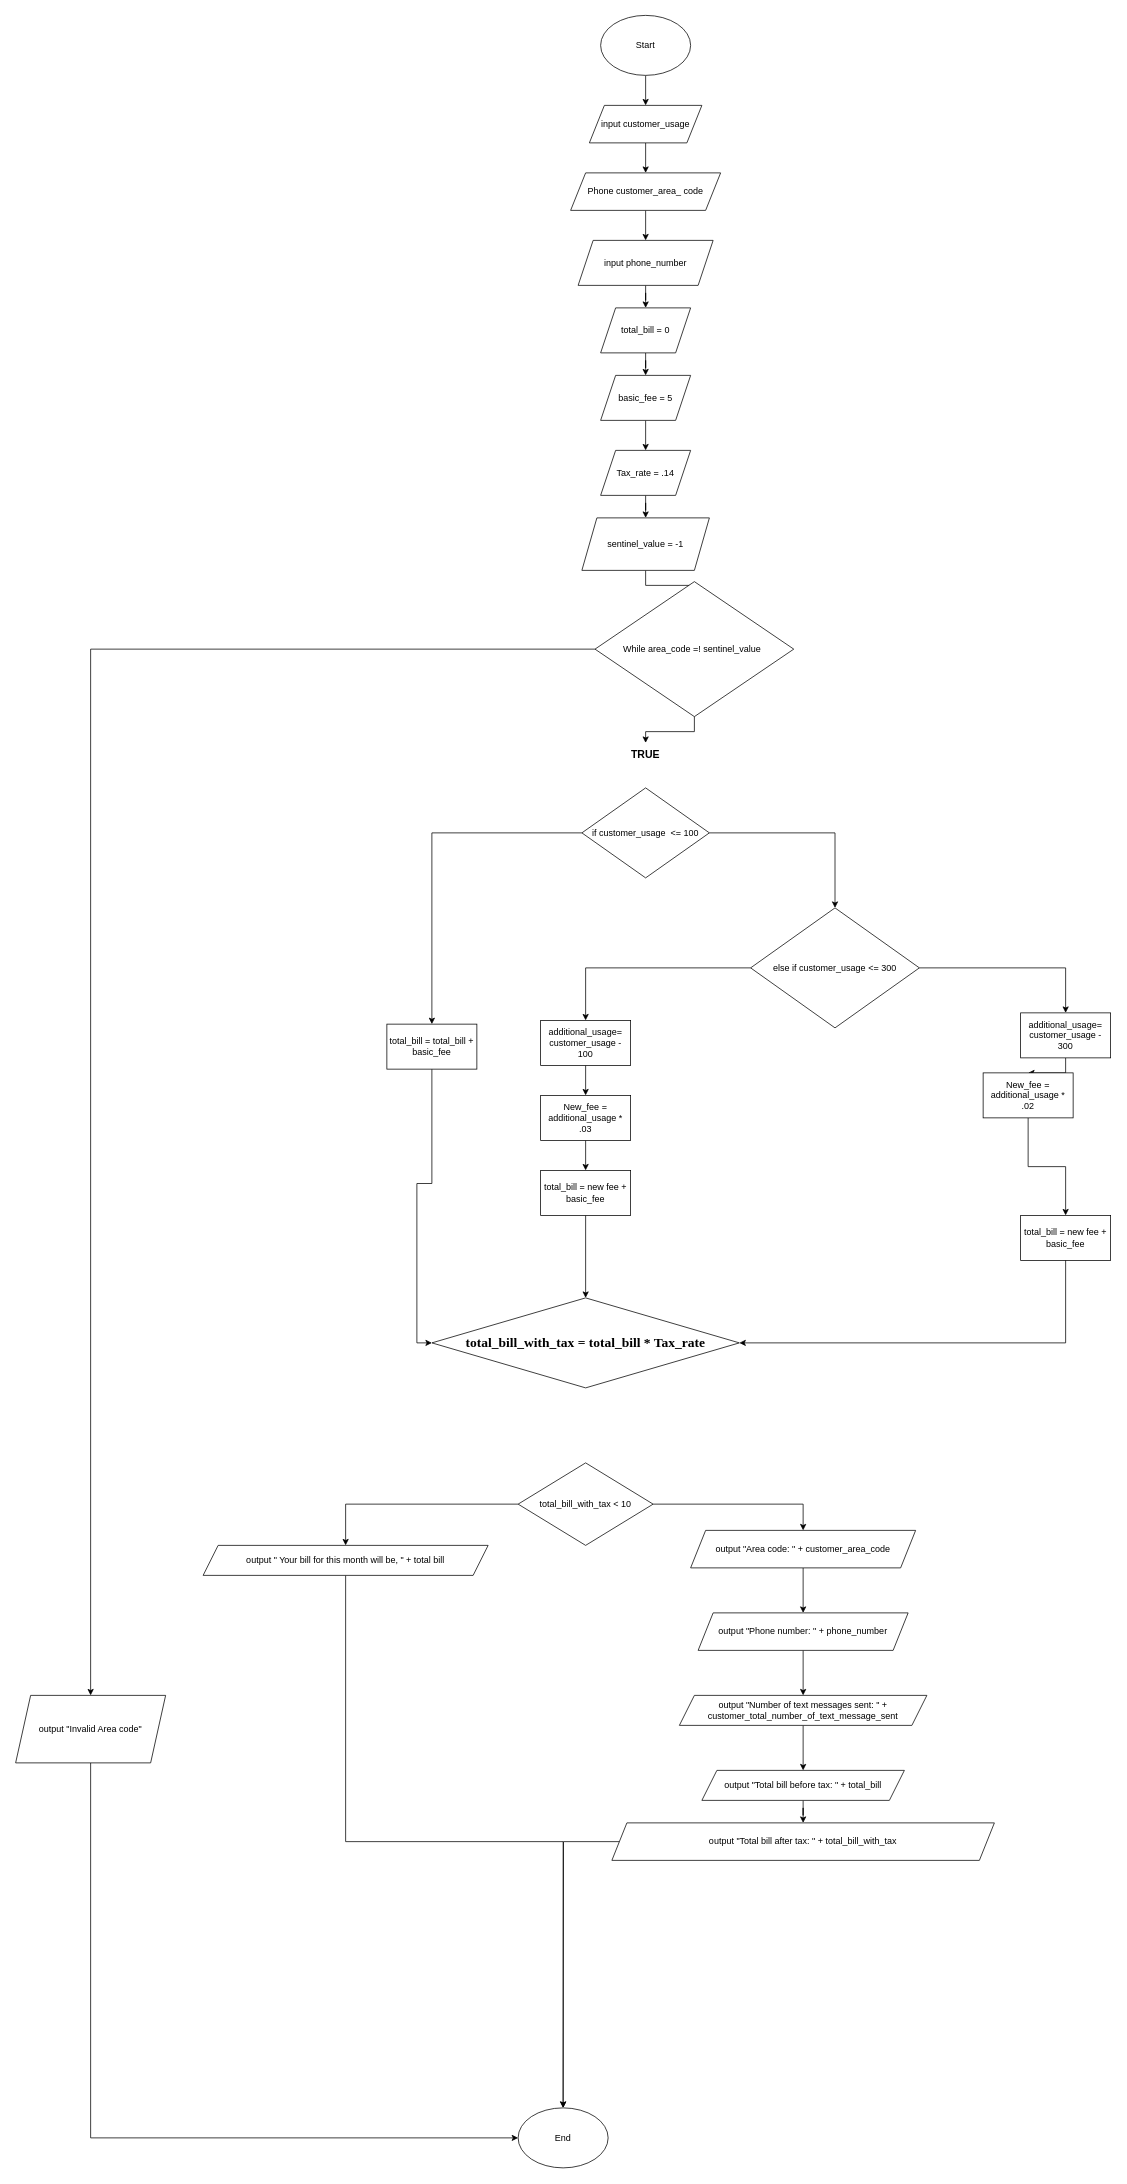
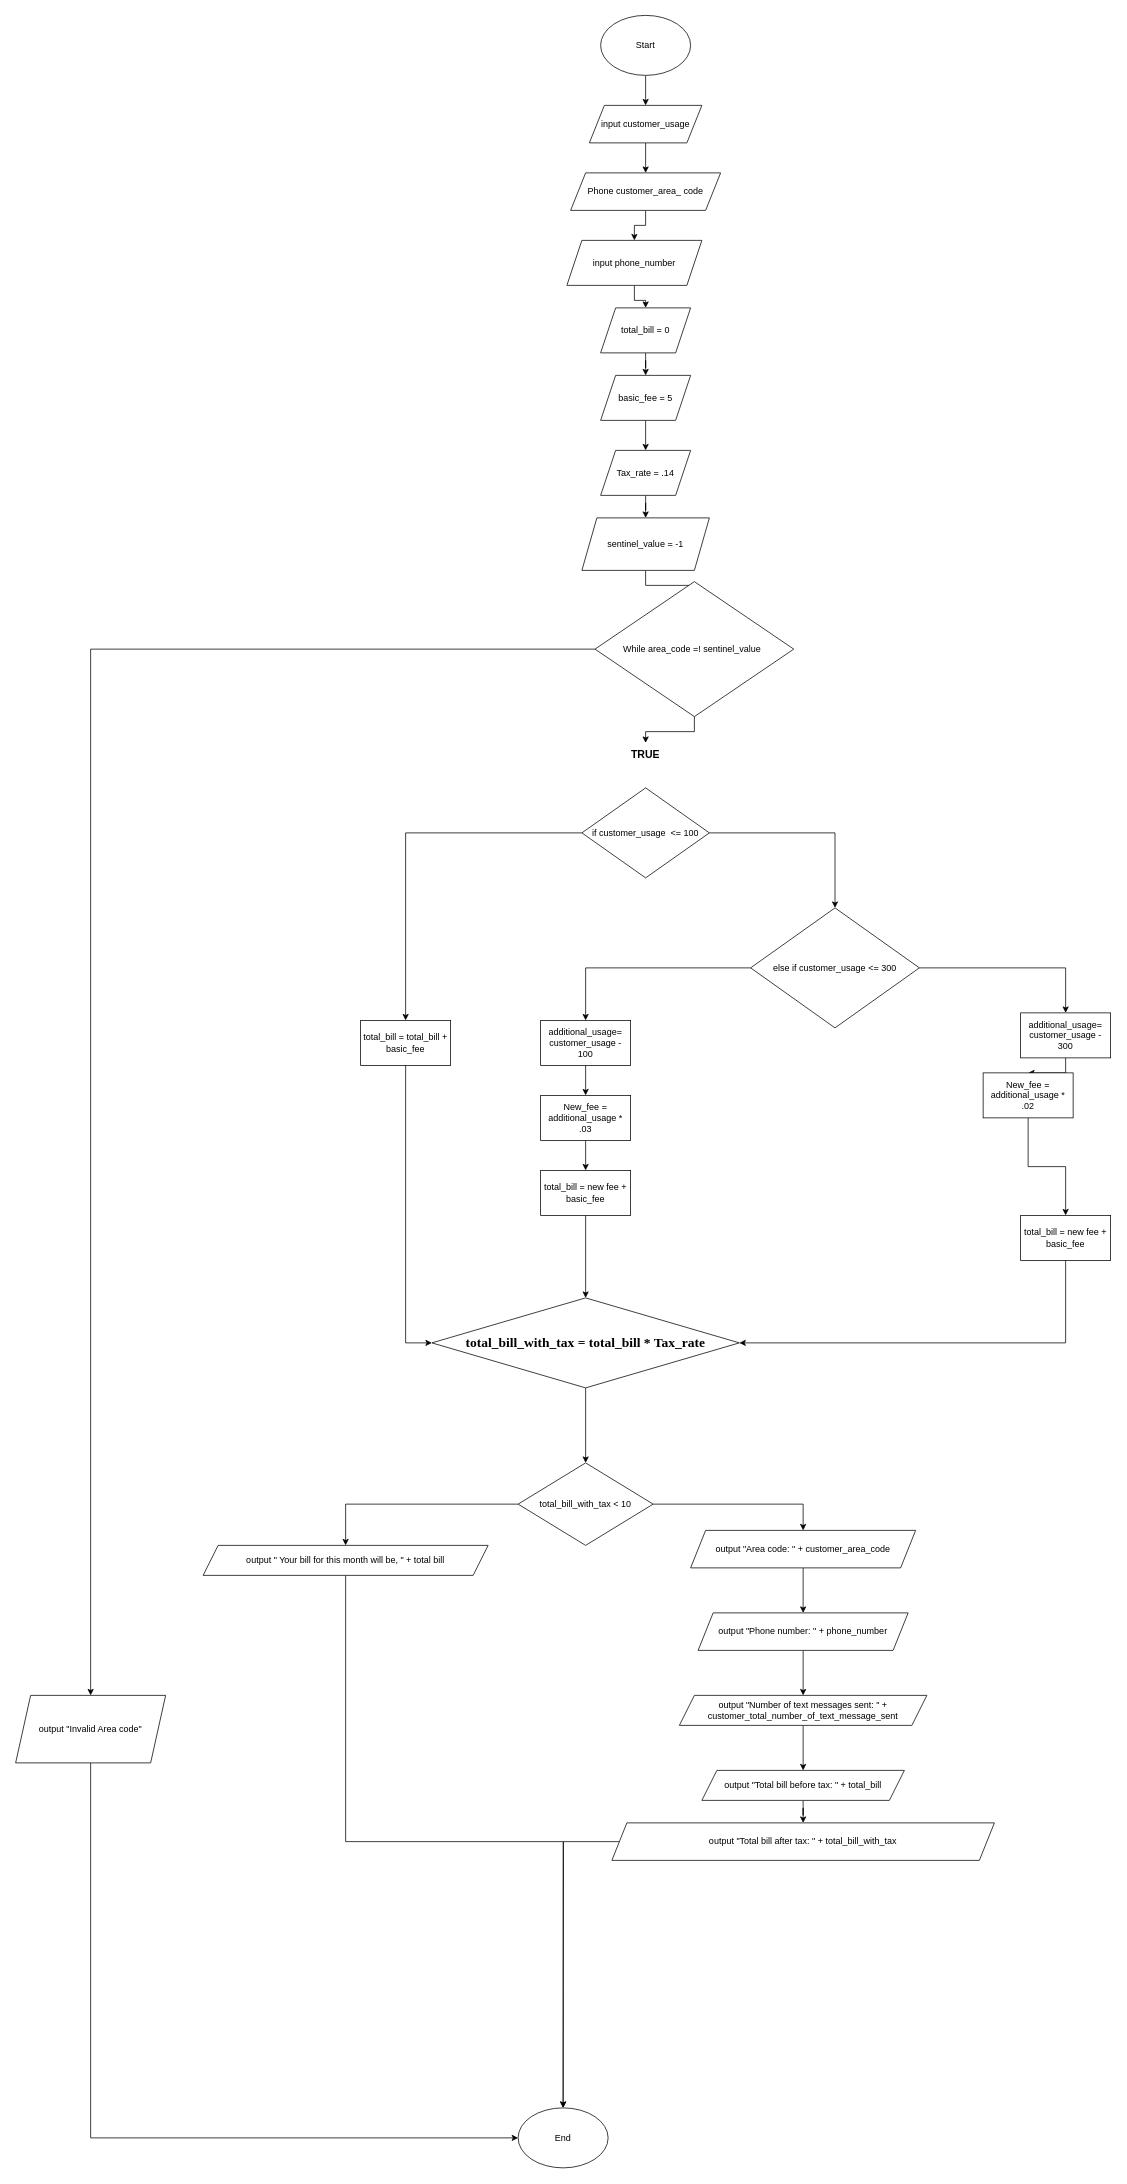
(645, 263) -> (634, 263)
(432, 1047) -> (405, 1043)
none -> (585, 1423)
